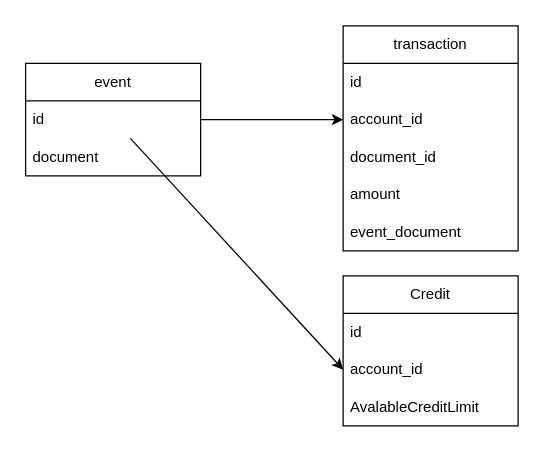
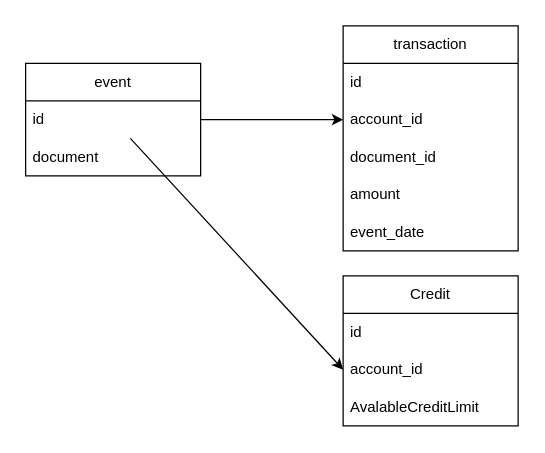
(409, 232) -> (393, 232)
